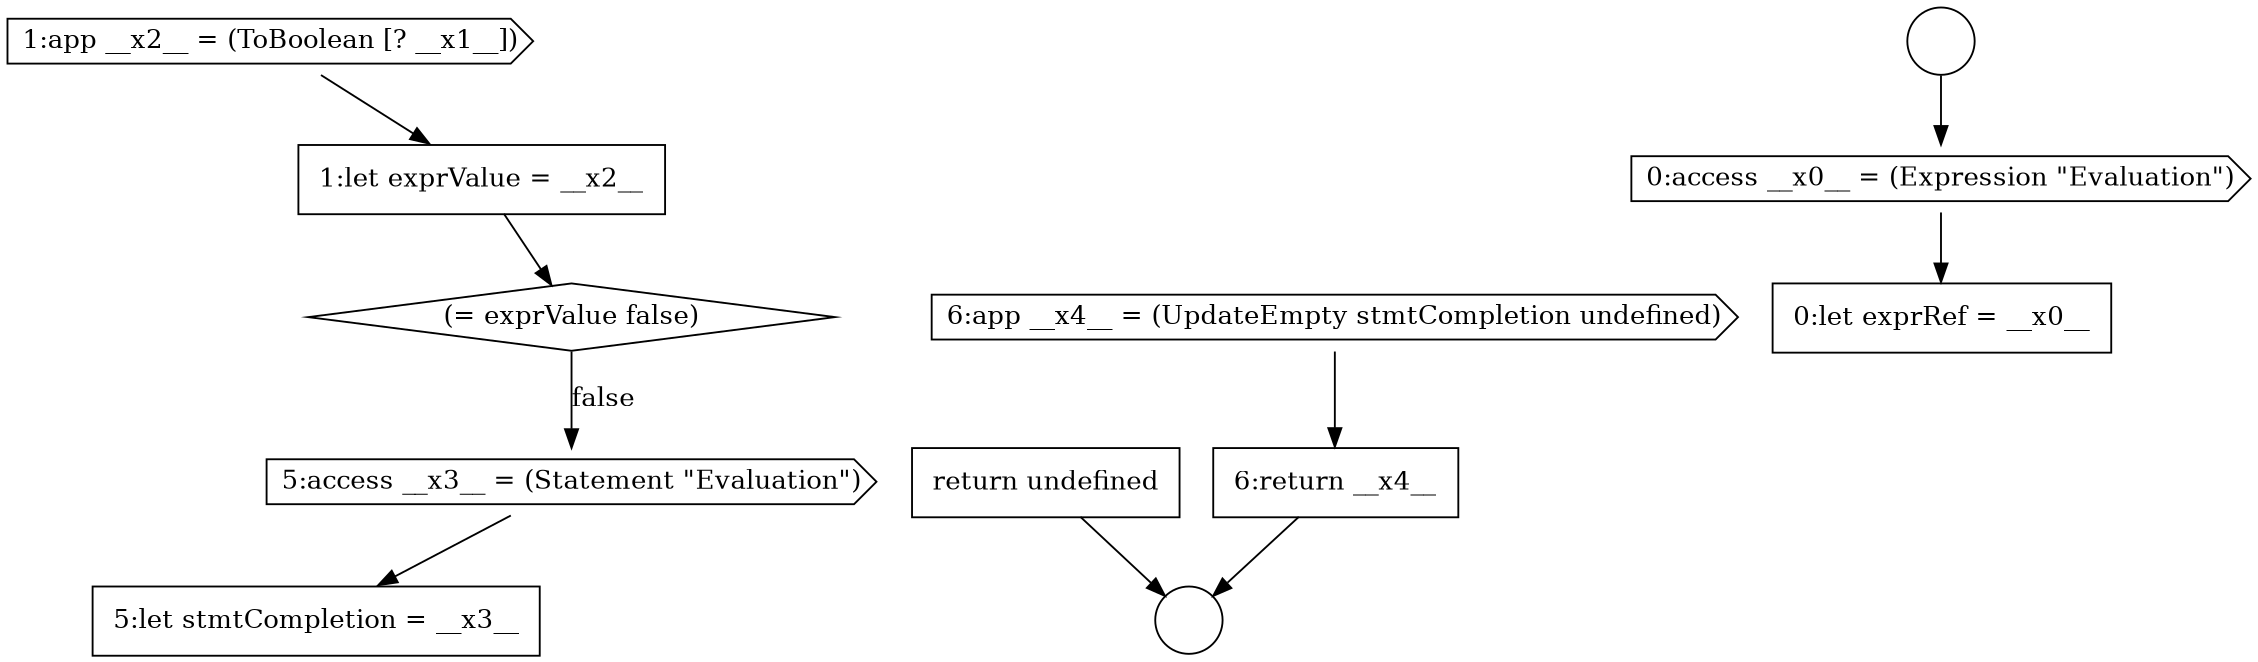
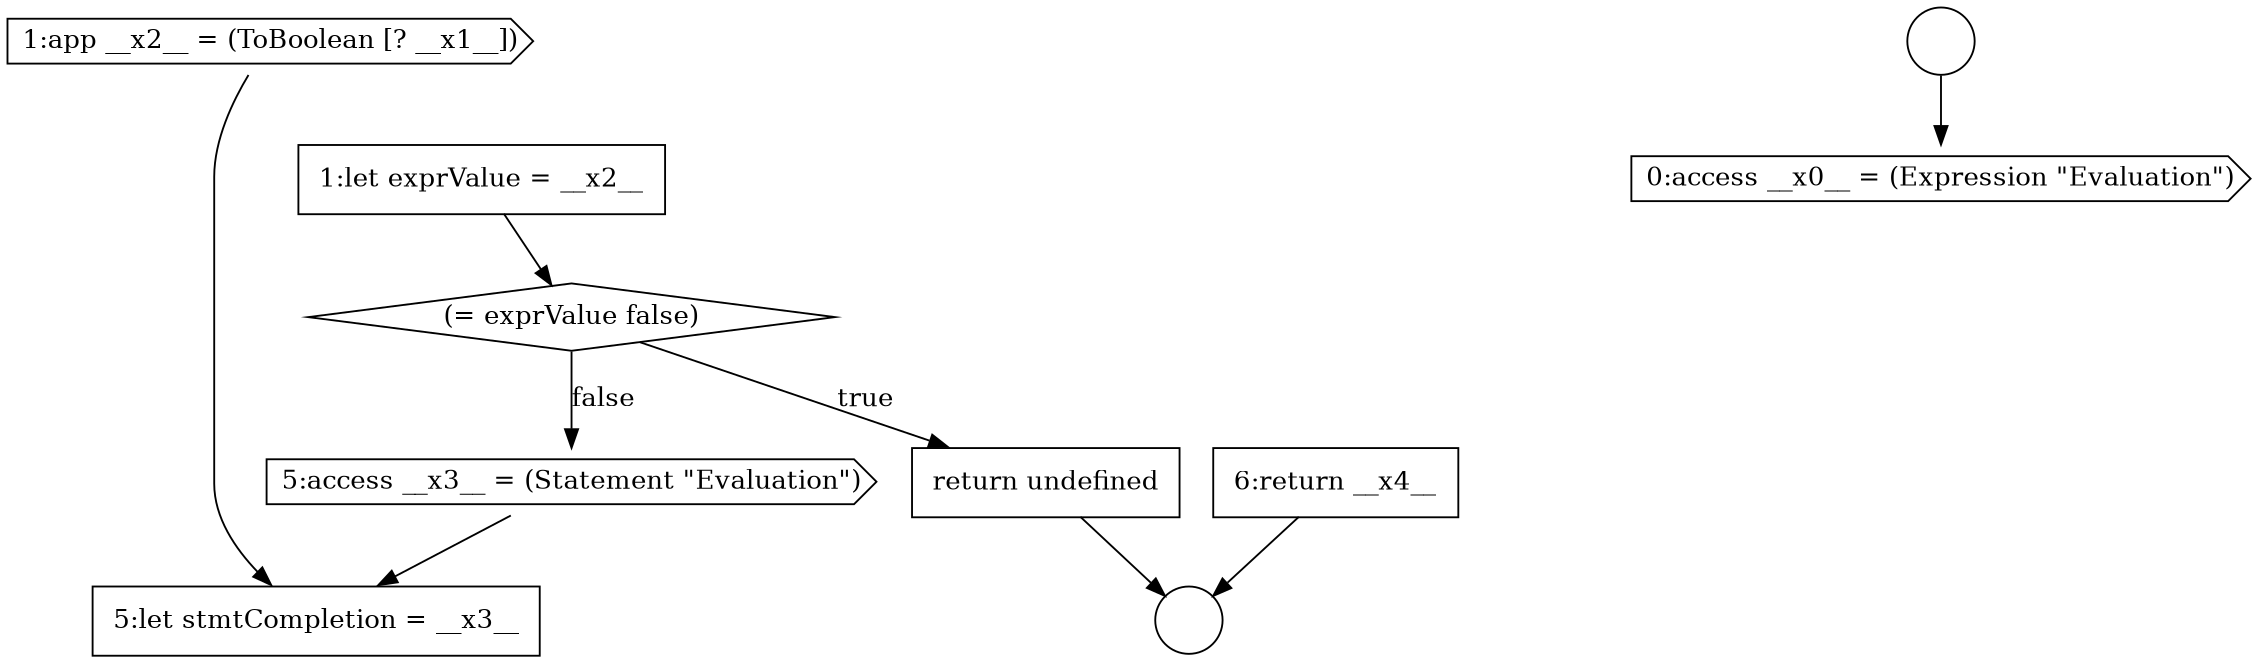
(367, 104) -> (214, 326)
(1335, 317) -> none
(1941, 317) -> none
none -> (785, 391)
